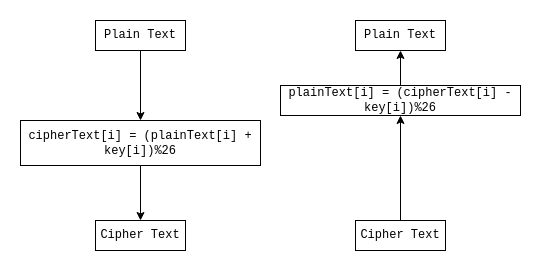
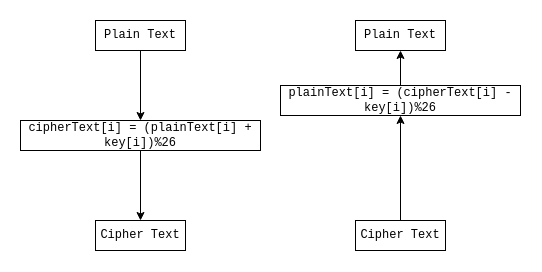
(141, 143) -> (141, 136)
